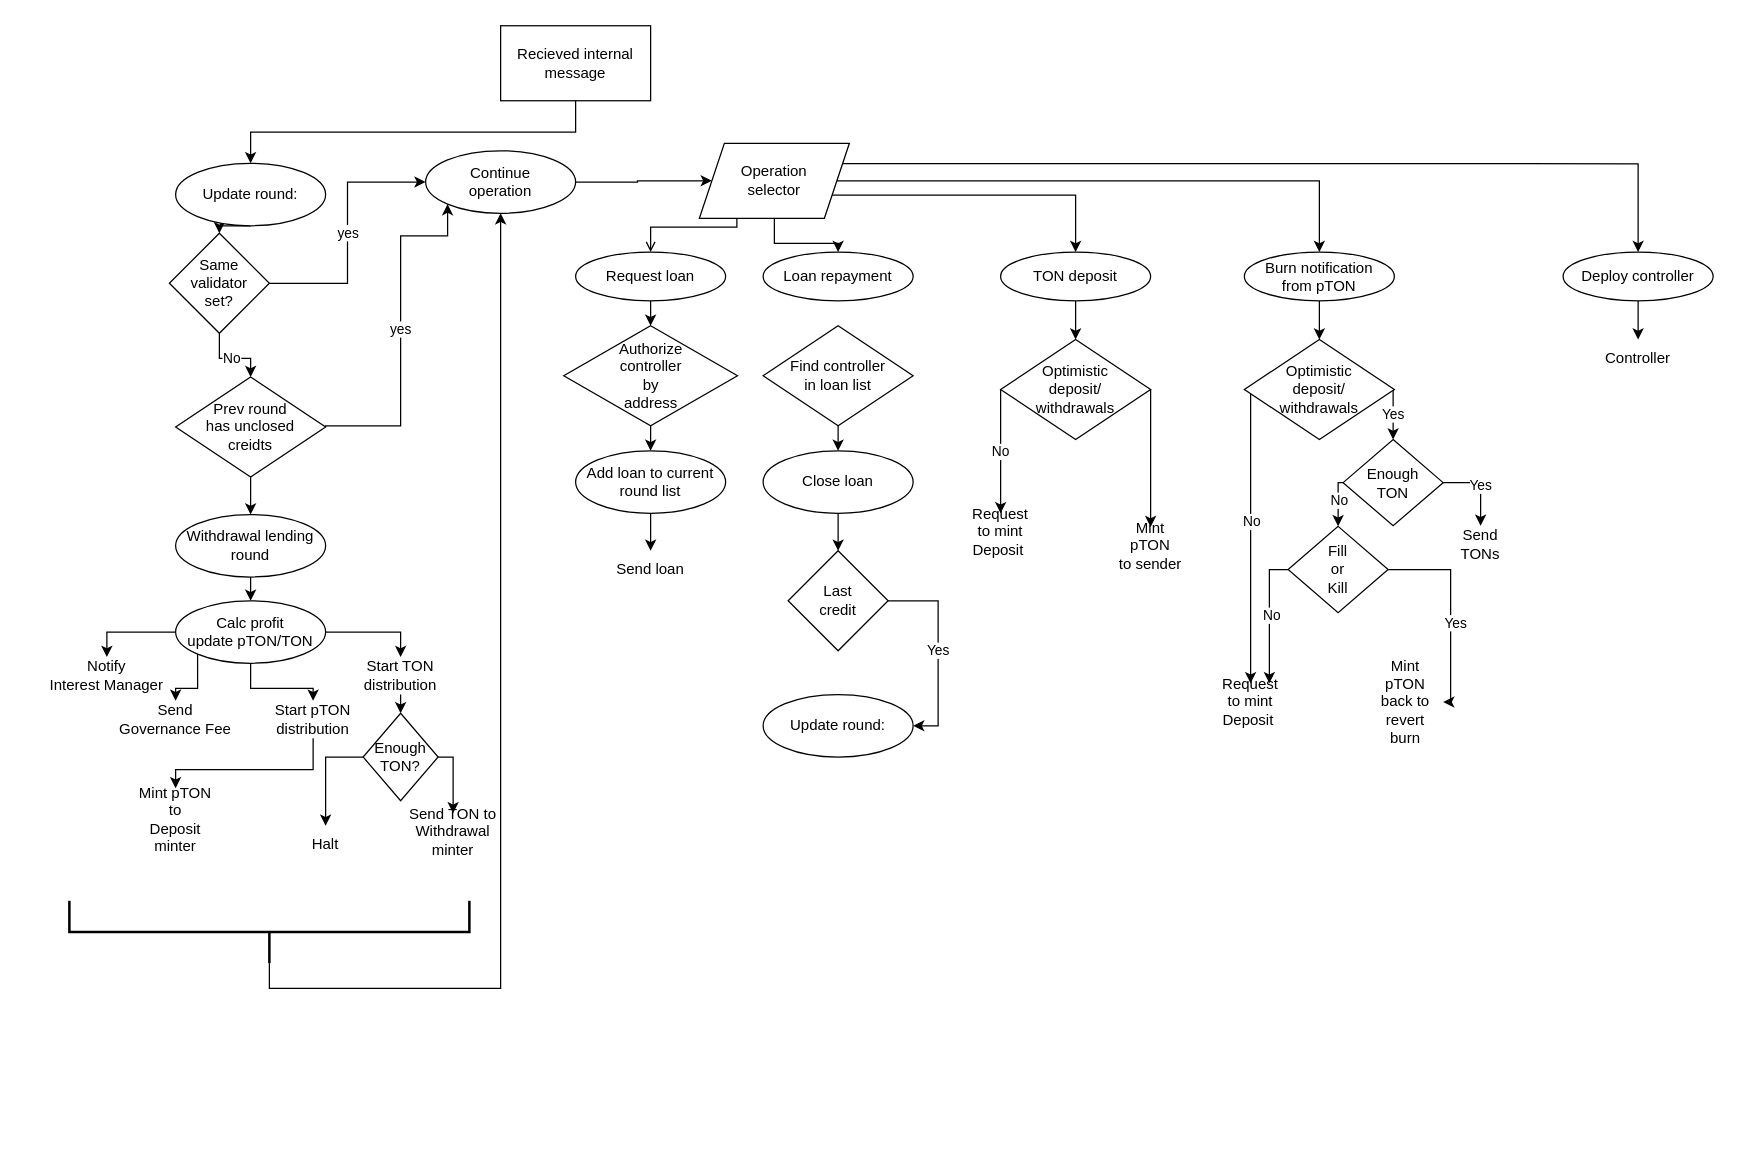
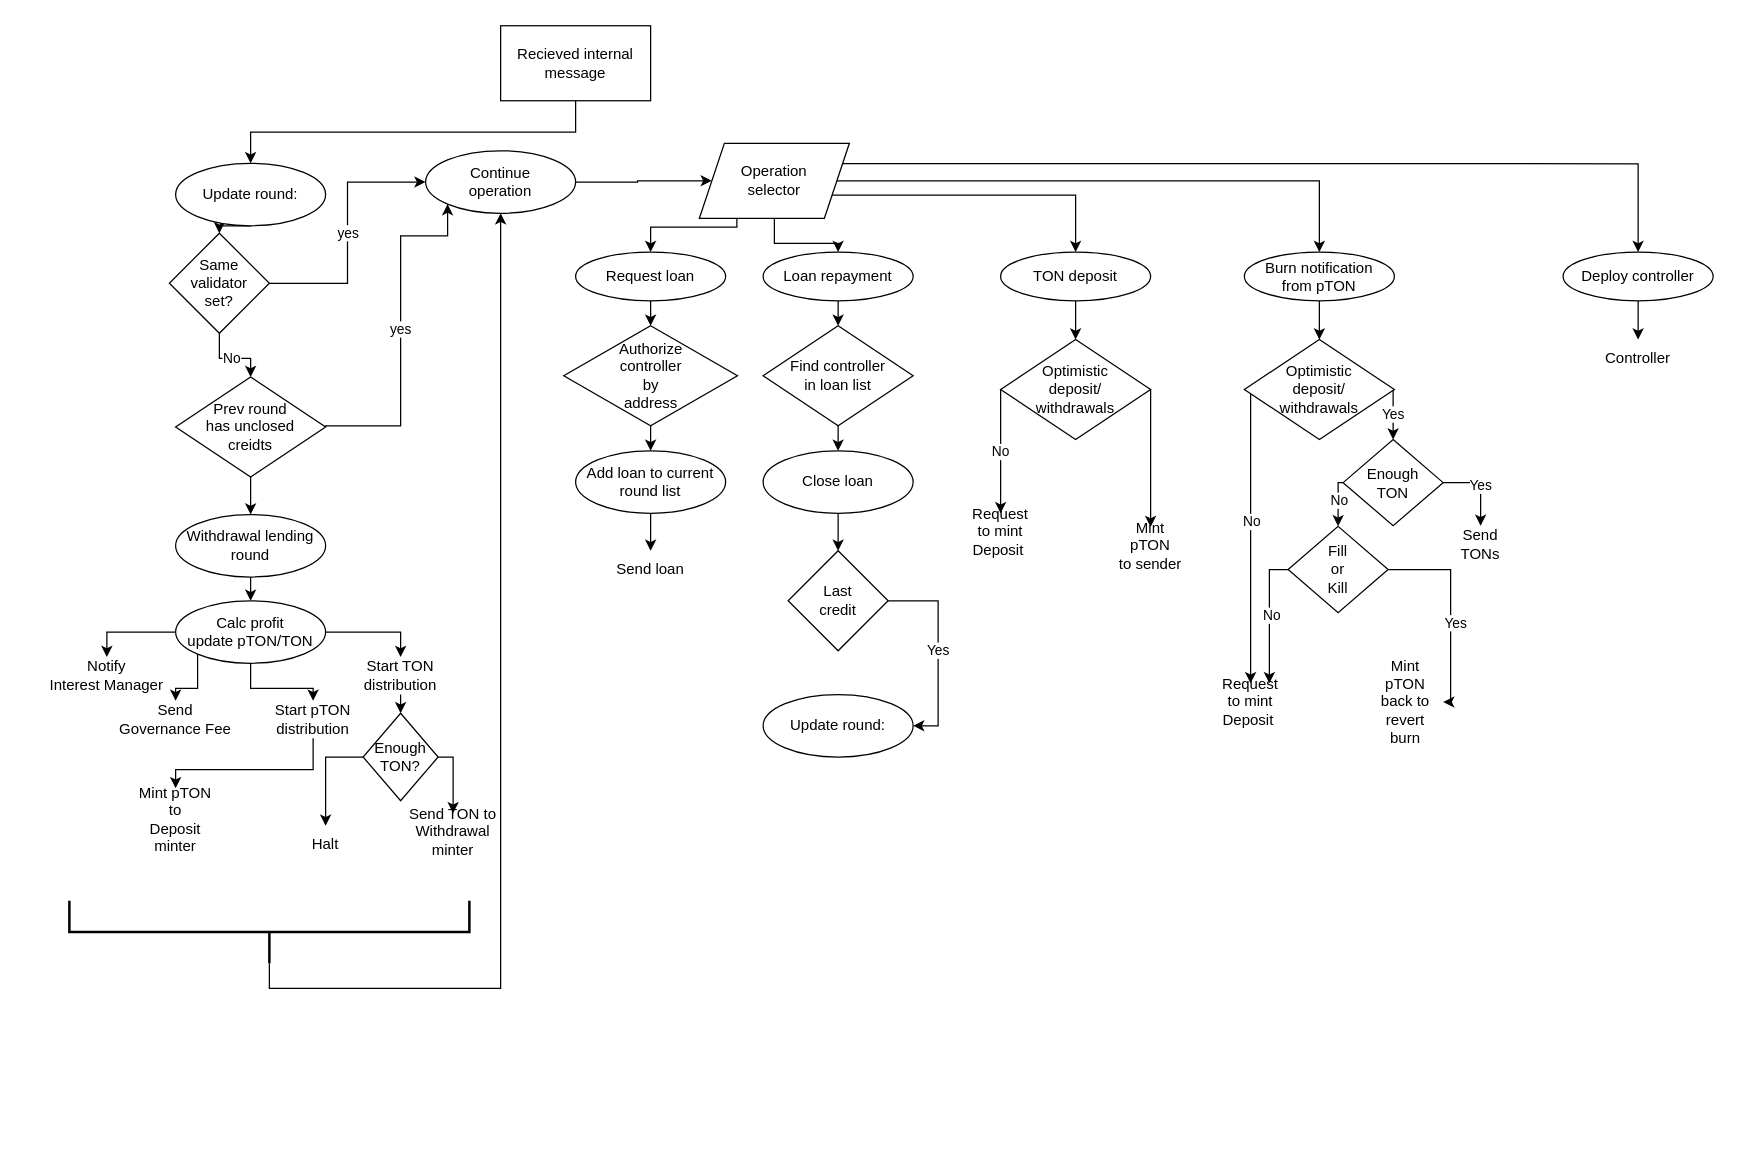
(651, 244) -> (651, 242)
none -> (838, 309)
